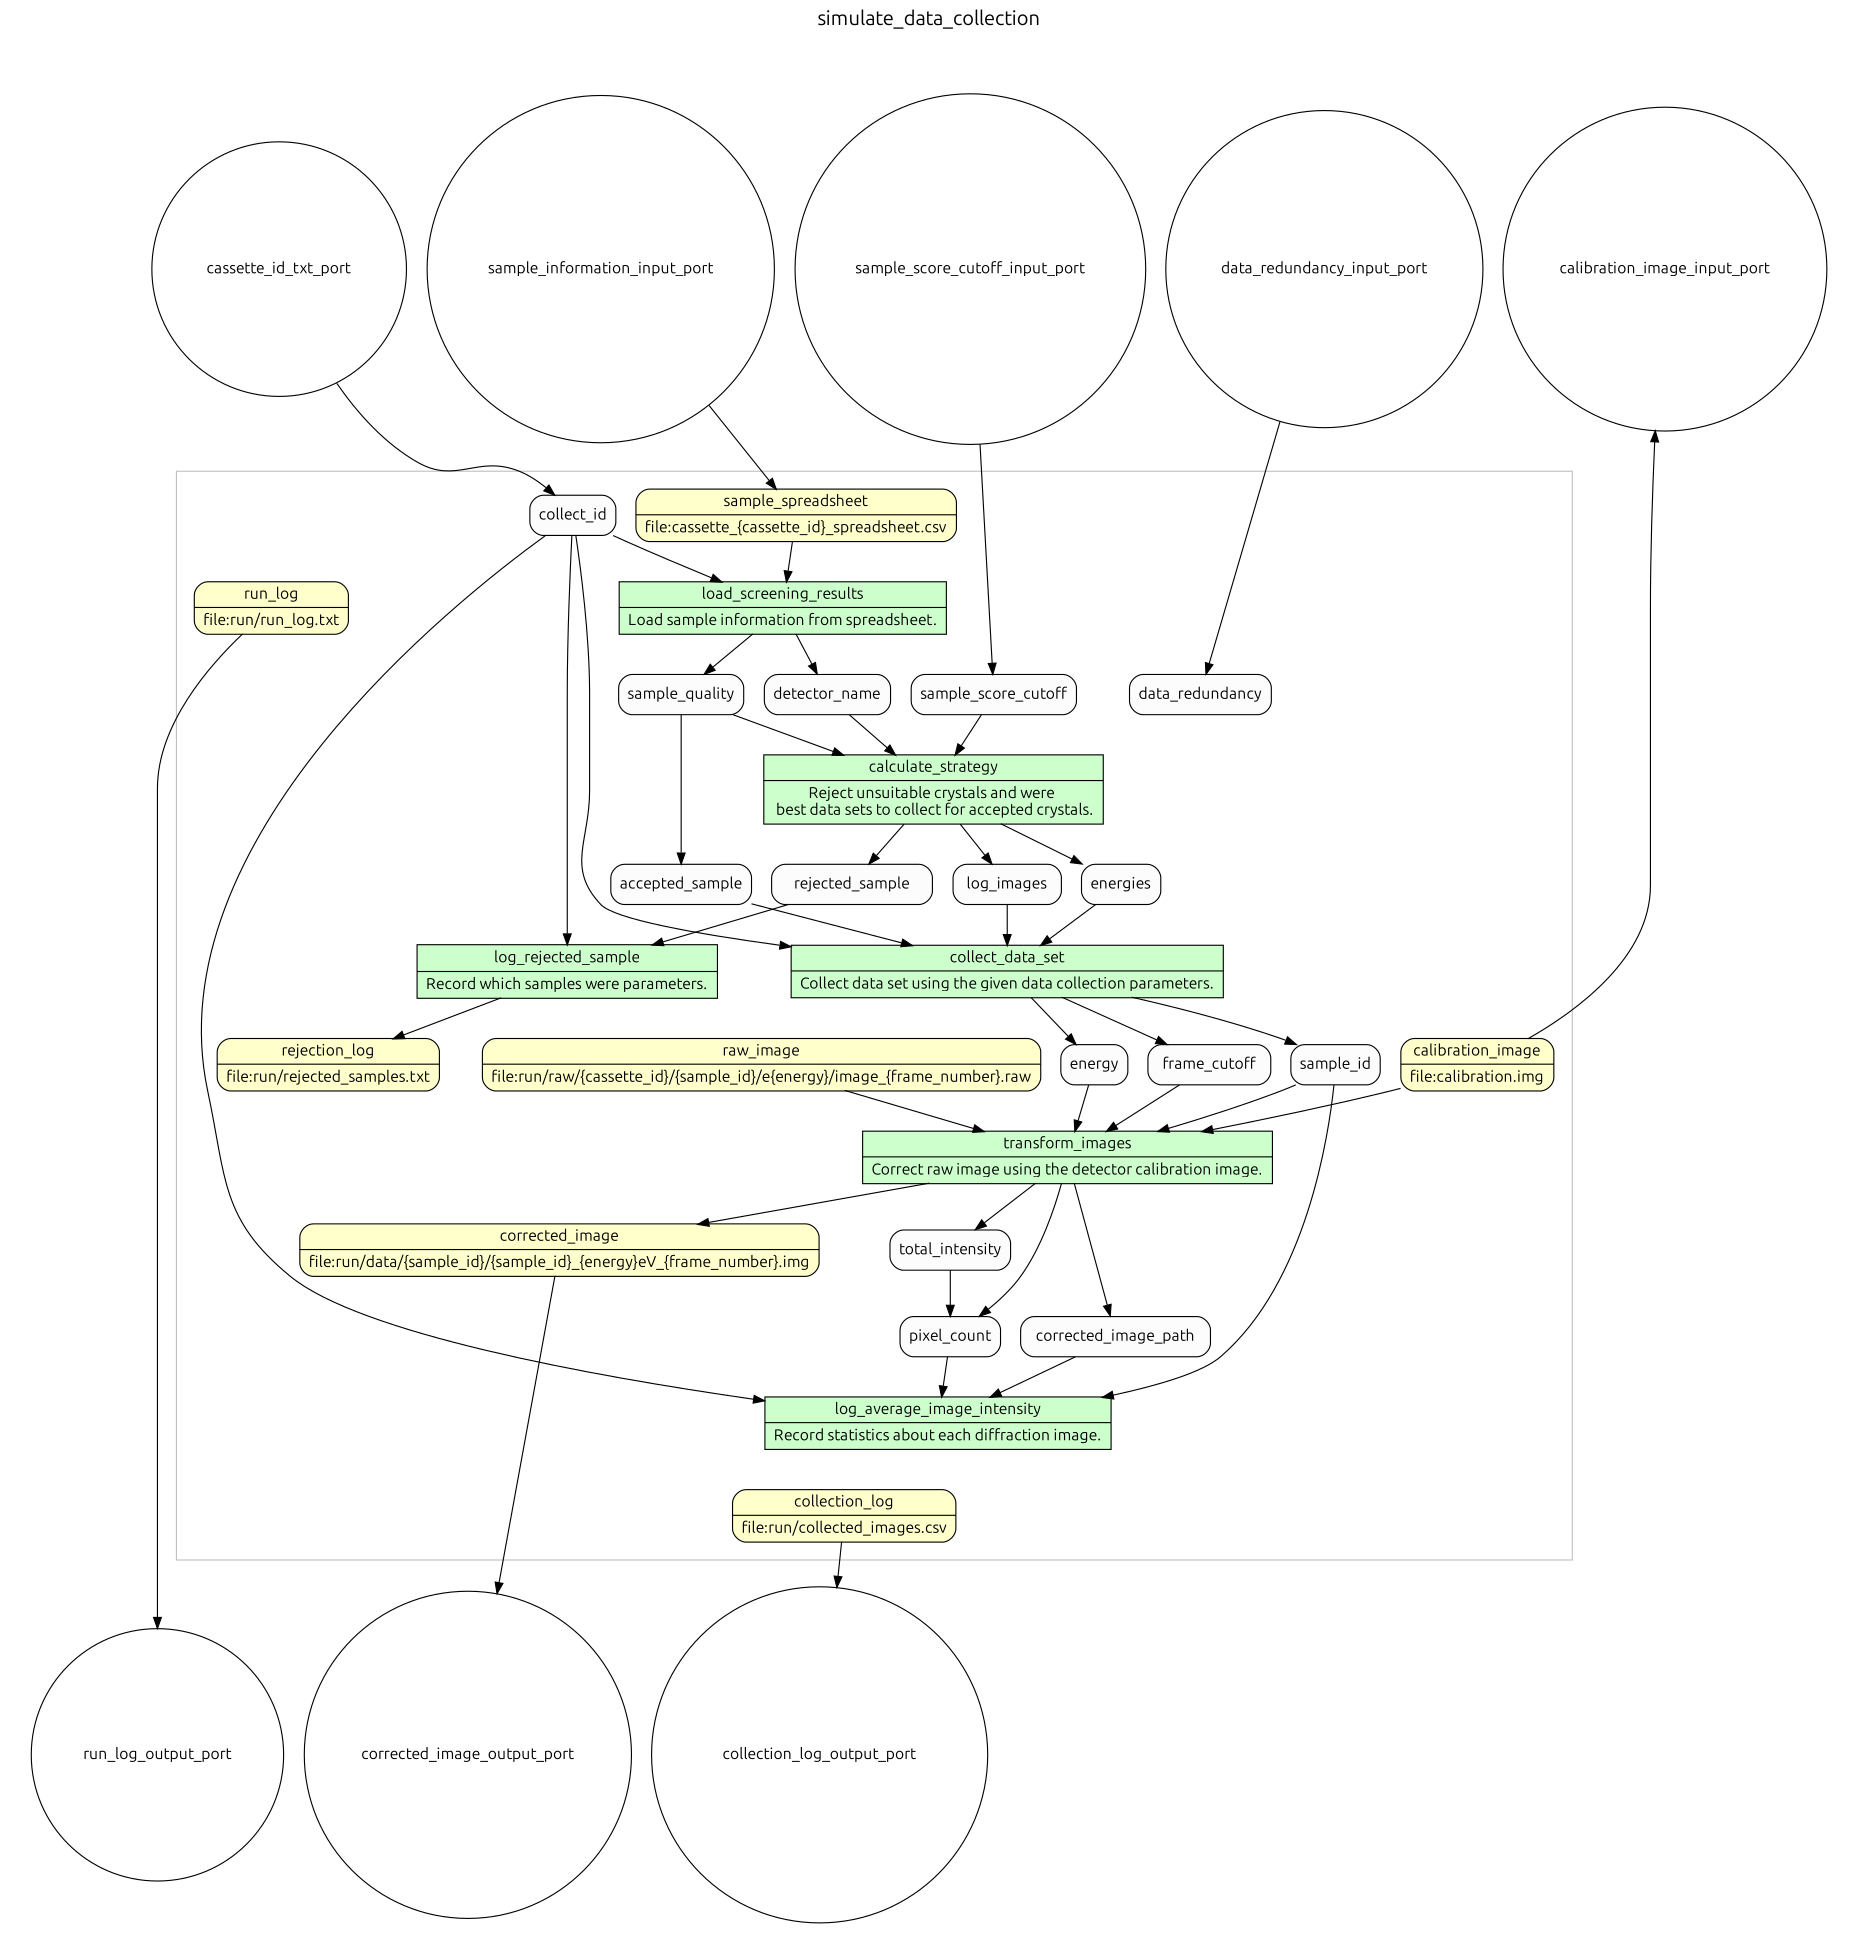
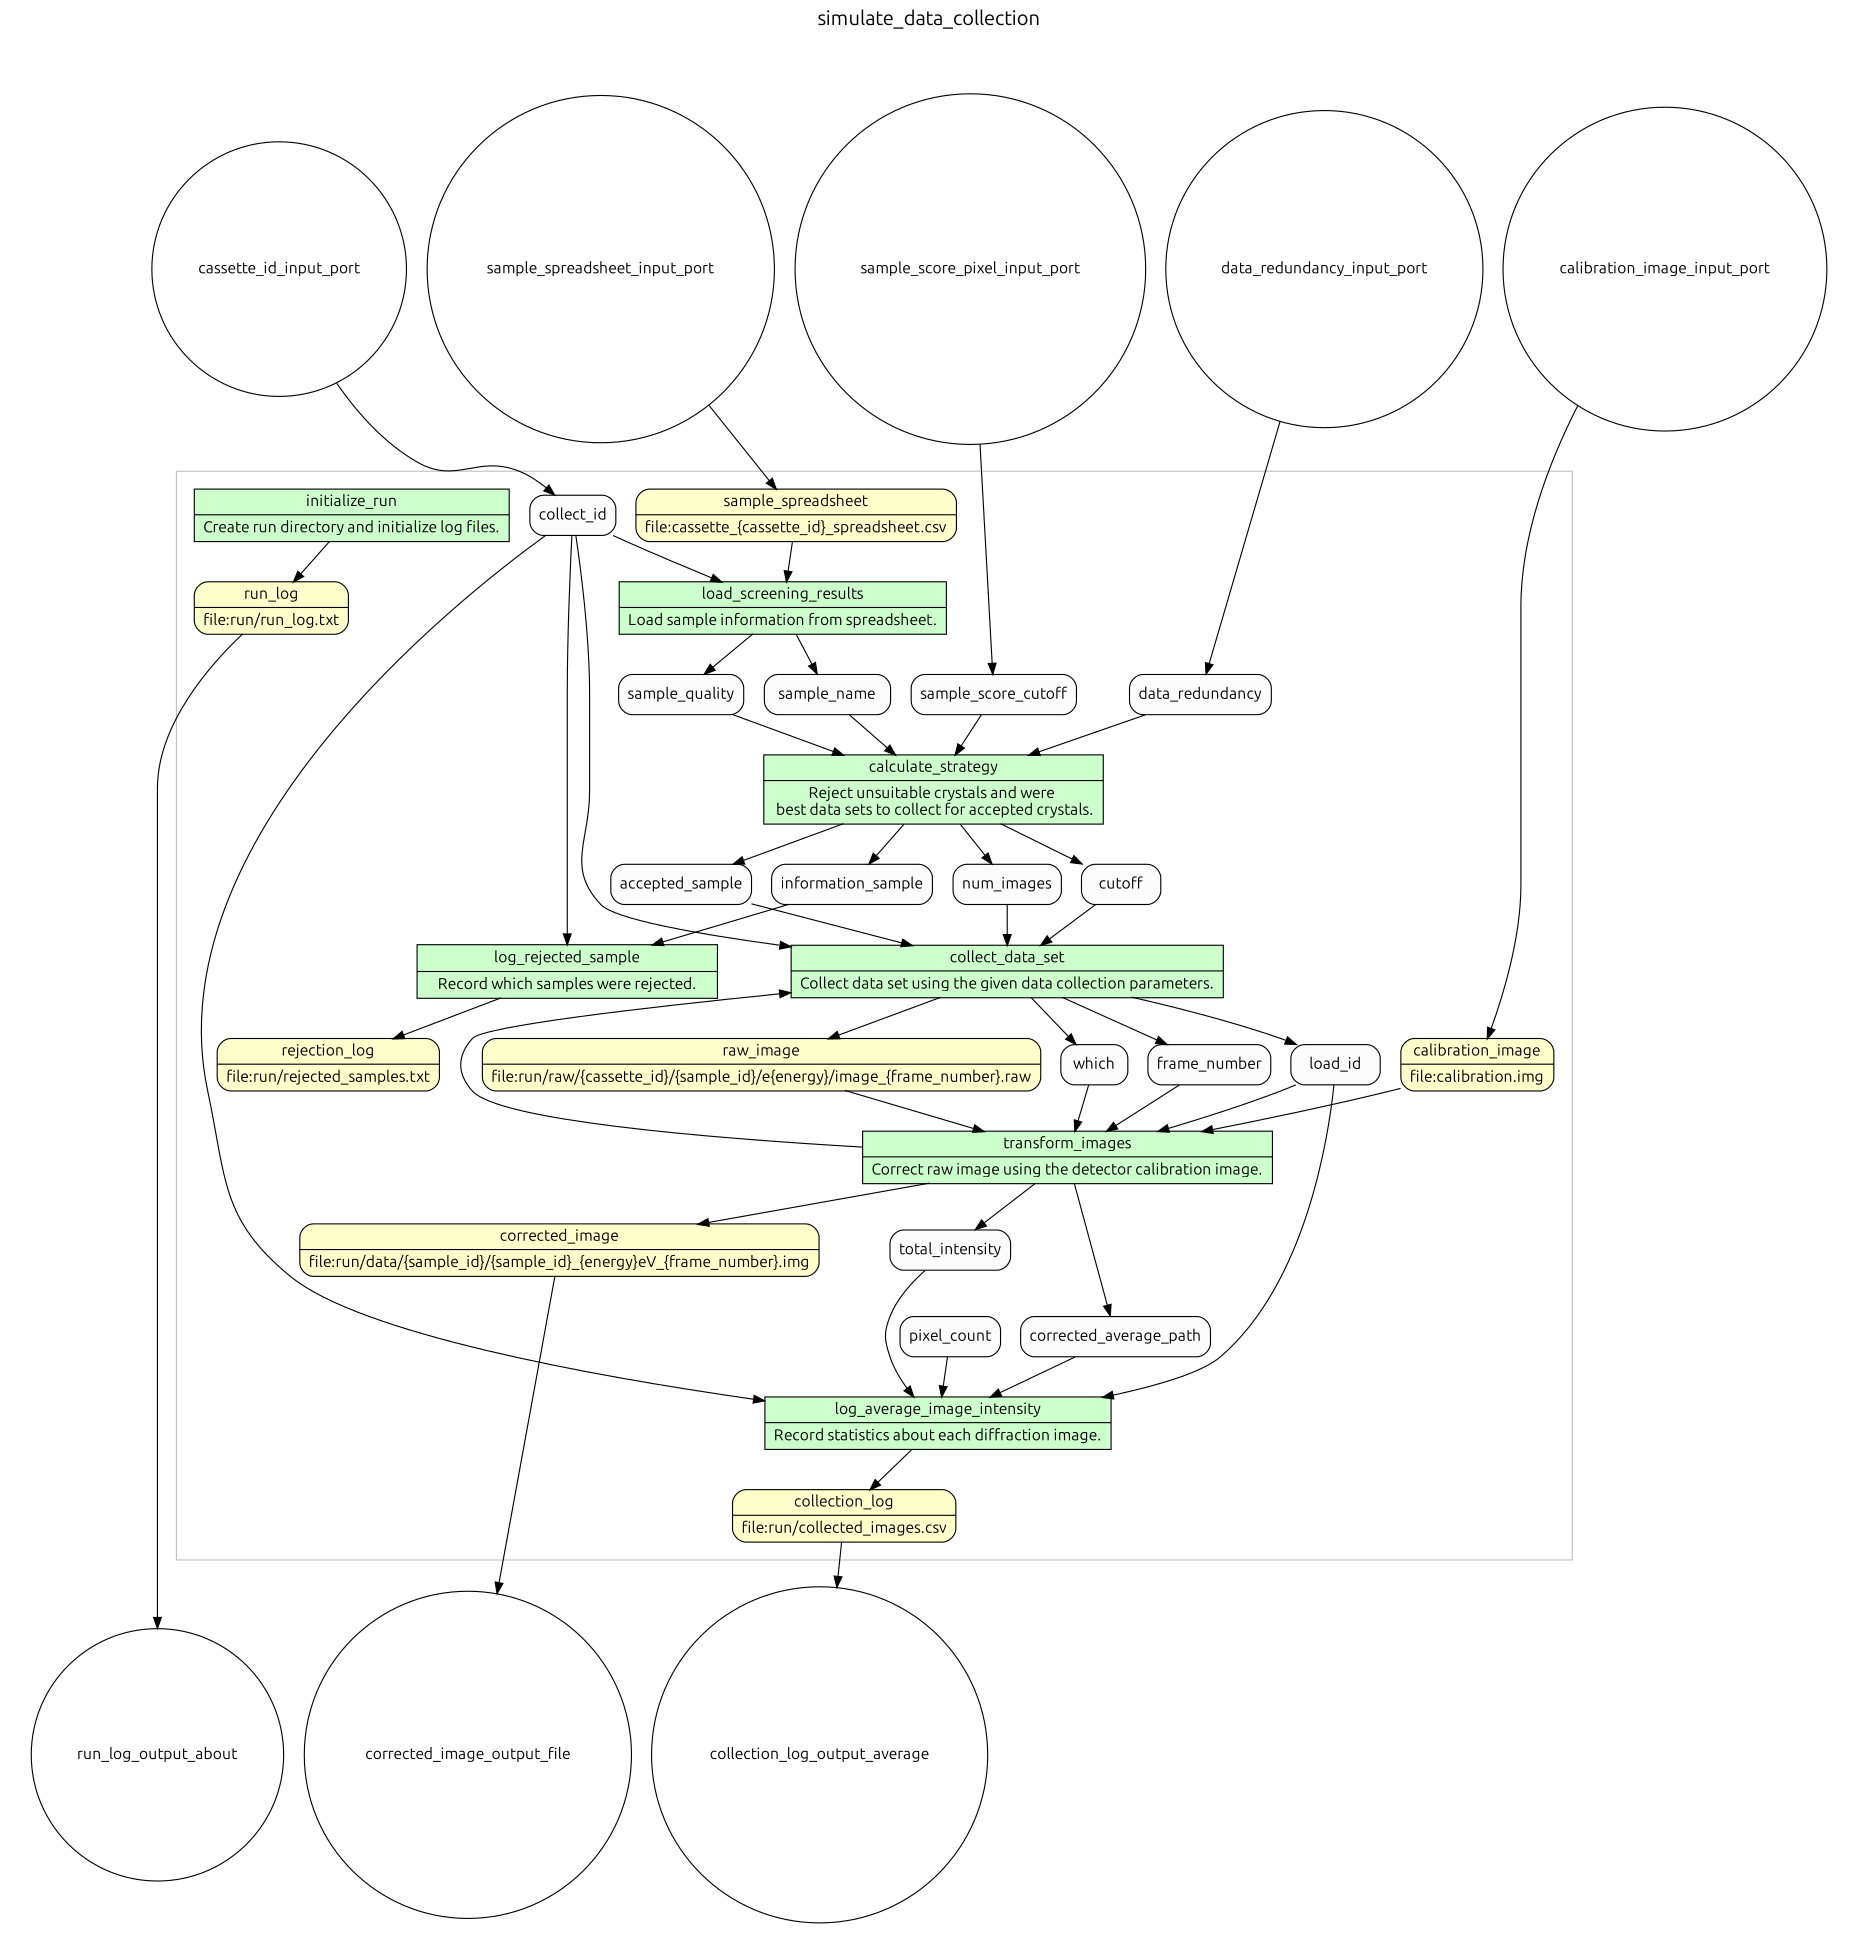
(279, 269) -> (279, 269)
(601, 269) -> (601, 269)
(970, 269) -> (970, 269)
none -> (352, 515)
(827, 695) -> (827, 695)
none -> (1092, 733)
(1650, 766) -> (1521, 714)
(681, 784) -> (794, 842)
(852, 884) -> (852, 884)
(1007, 884) -> (1007, 884)
(1121, 884) -> (1121, 884)
(567, 984) -> (567, 984)
none -> (890, 1016)
(1094, 1065) -> (1094, 1065)
(1209, 1065) -> (1209, 1065)
(1336, 1065) -> (1336, 1065)
(1035, 1252) -> (484, 1098)
(950, 1288) -> (887, 1325)
(1116, 1337) -> (1116, 1337)
none -> (895, 1466)
(157, 1755) -> (157, 1755)
(468, 1755) -> (468, 1755)
(820, 1755) -> (820, 1755)
